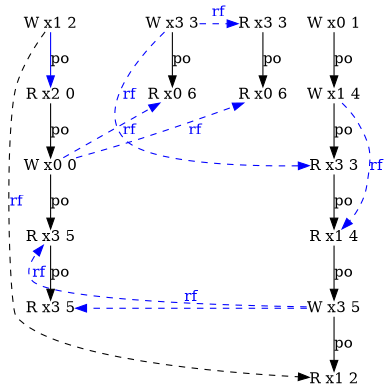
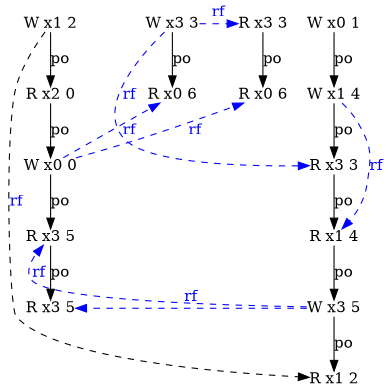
(51, 54) -> (51, 54)
